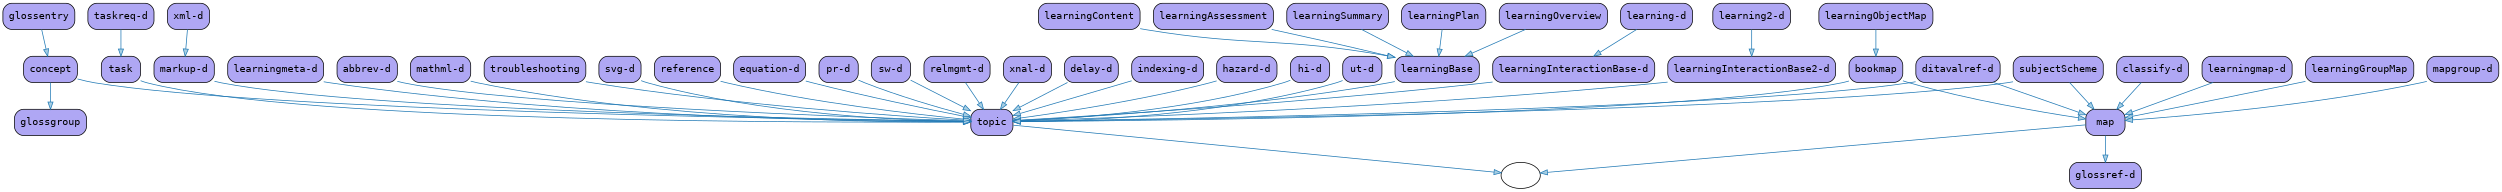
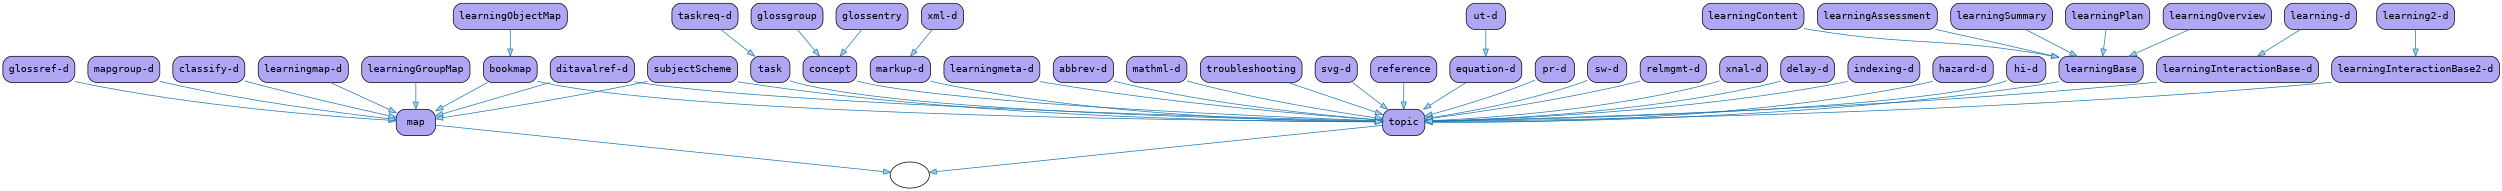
(50, 92) -> (806, 40)
(1183, 112) -> (1486, 39)
(2105, 145) -> (231, 106)
